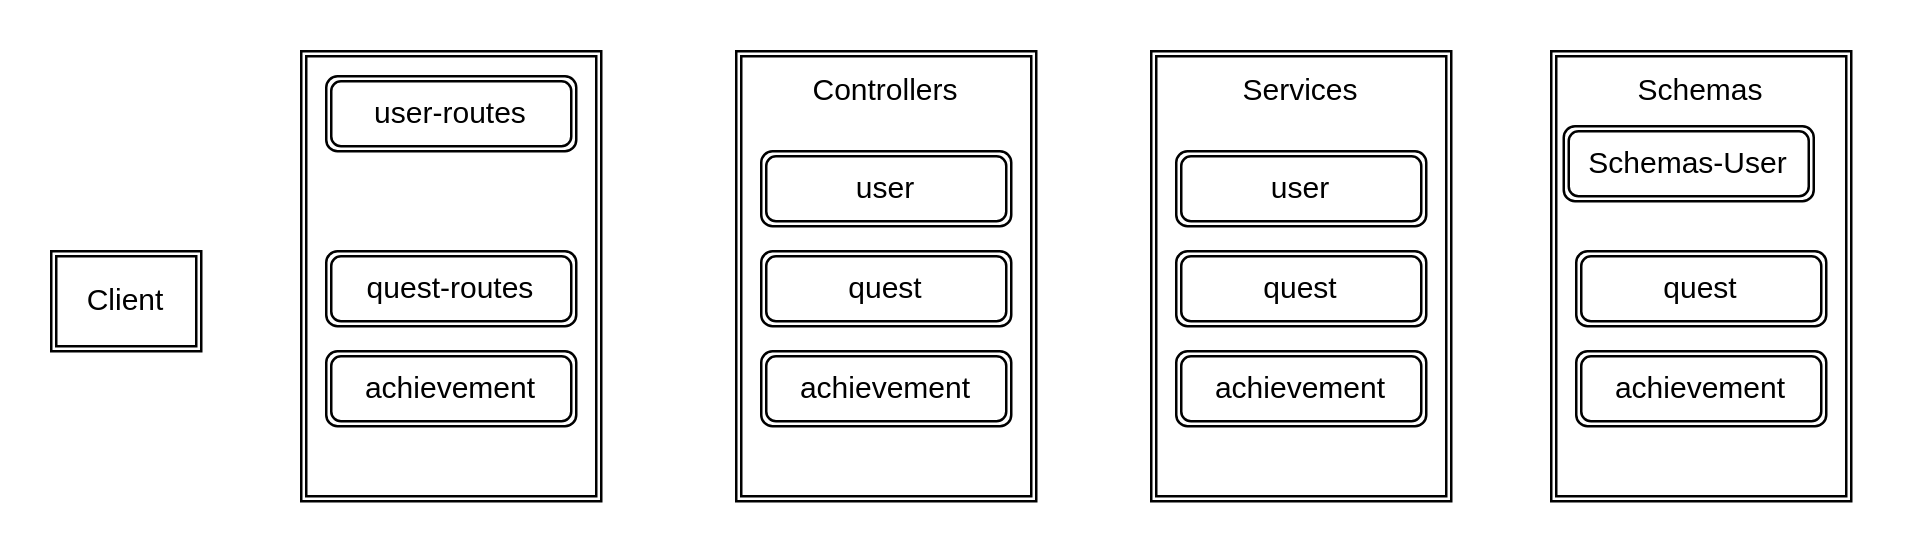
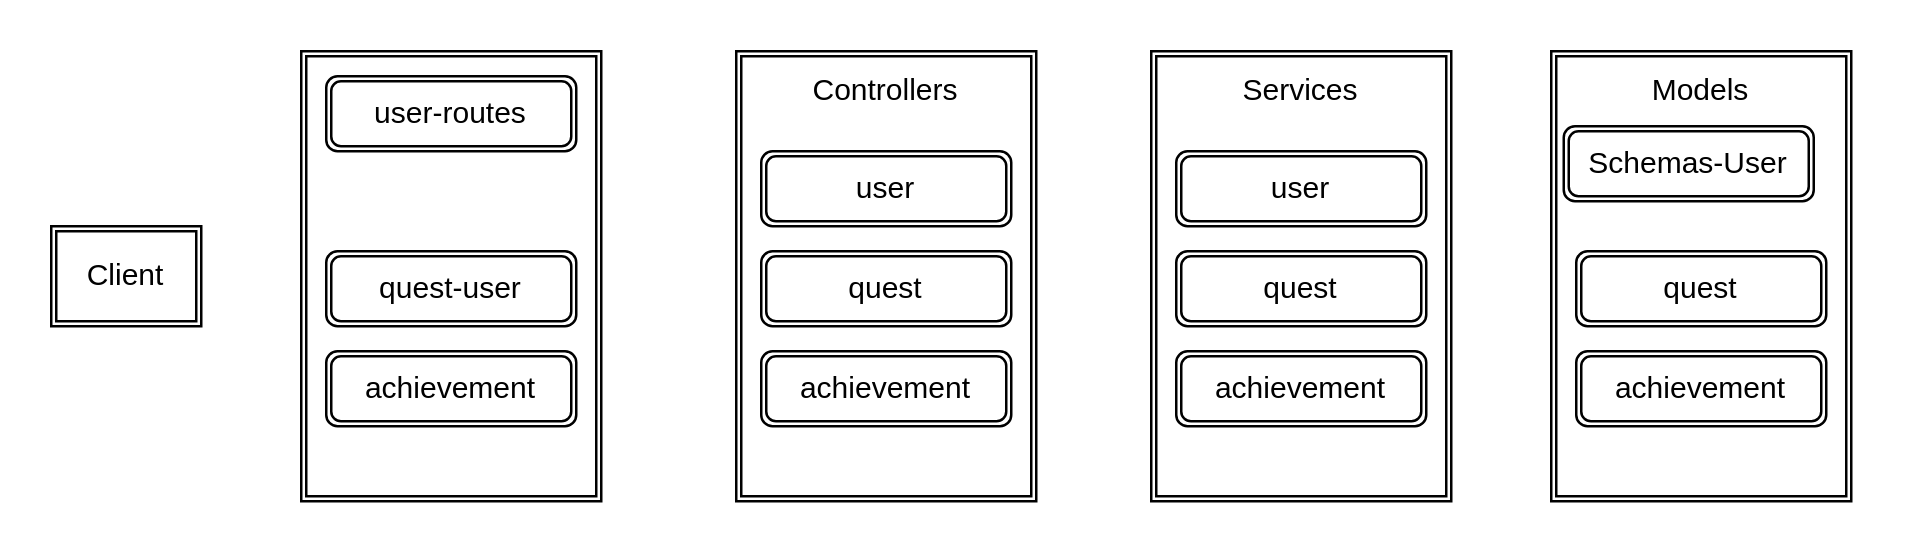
(1701, 92) -> (1701, 92)
(451, 289) -> (451, 289)
(126, 301) -> (126, 276)
